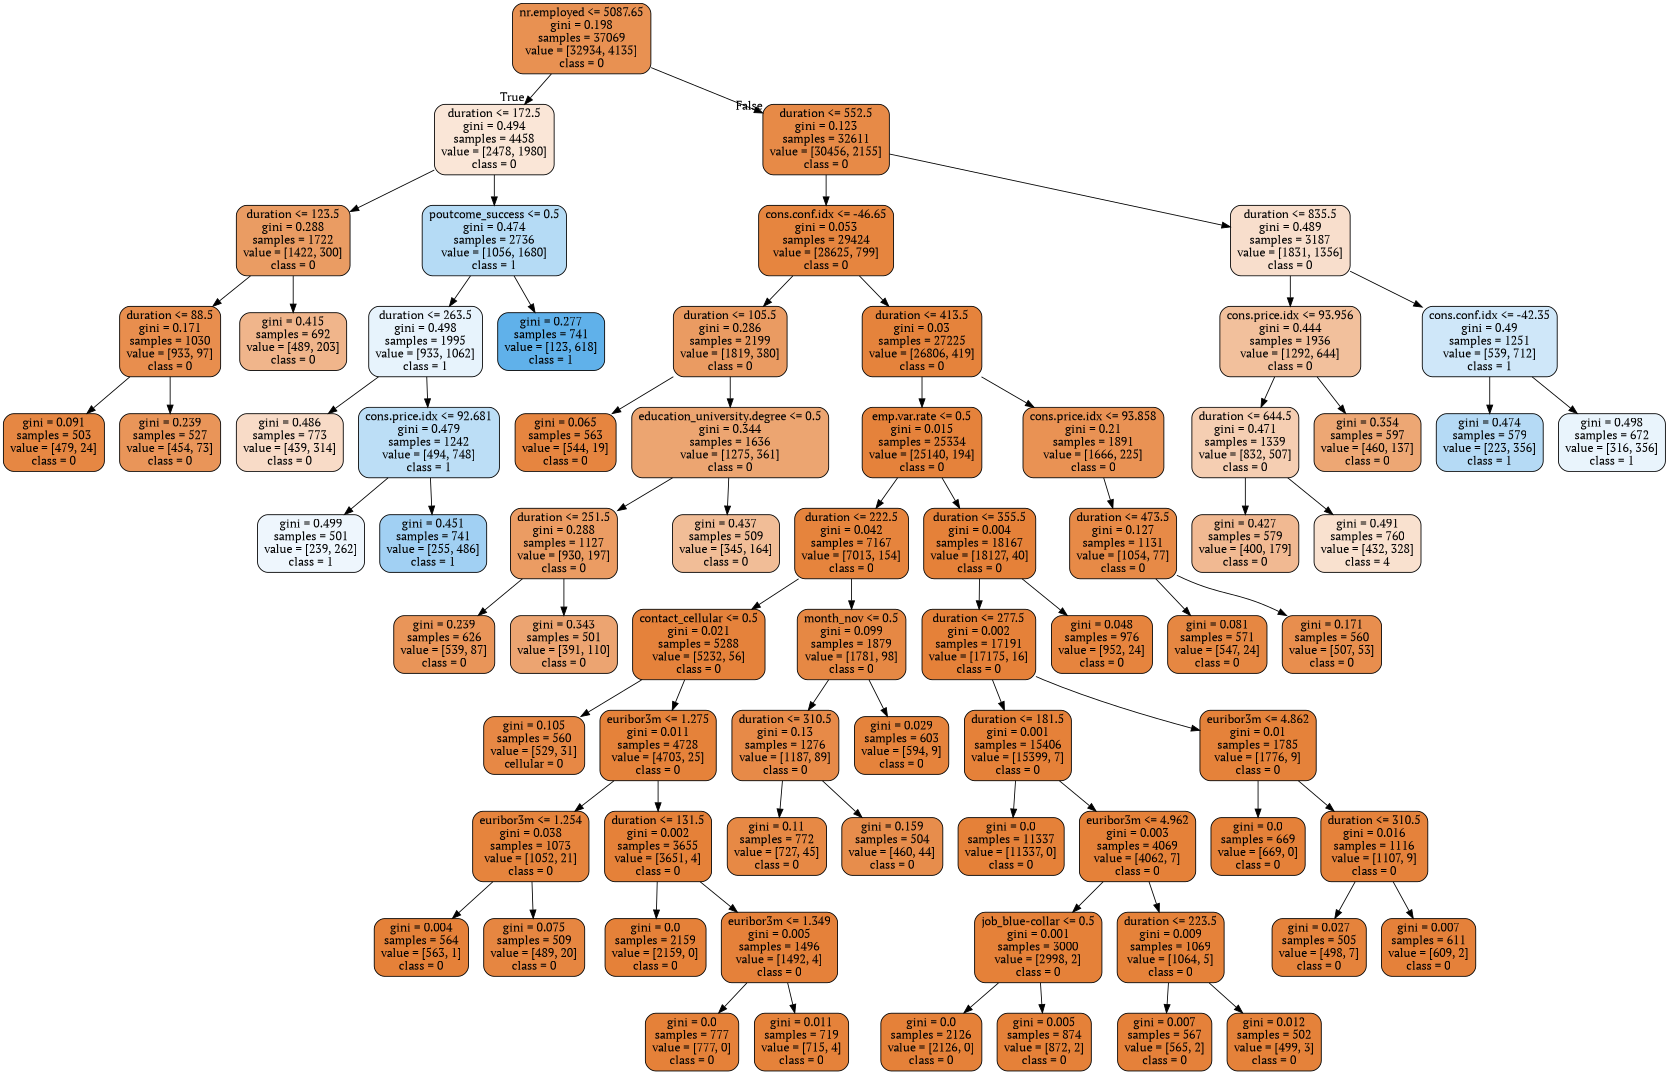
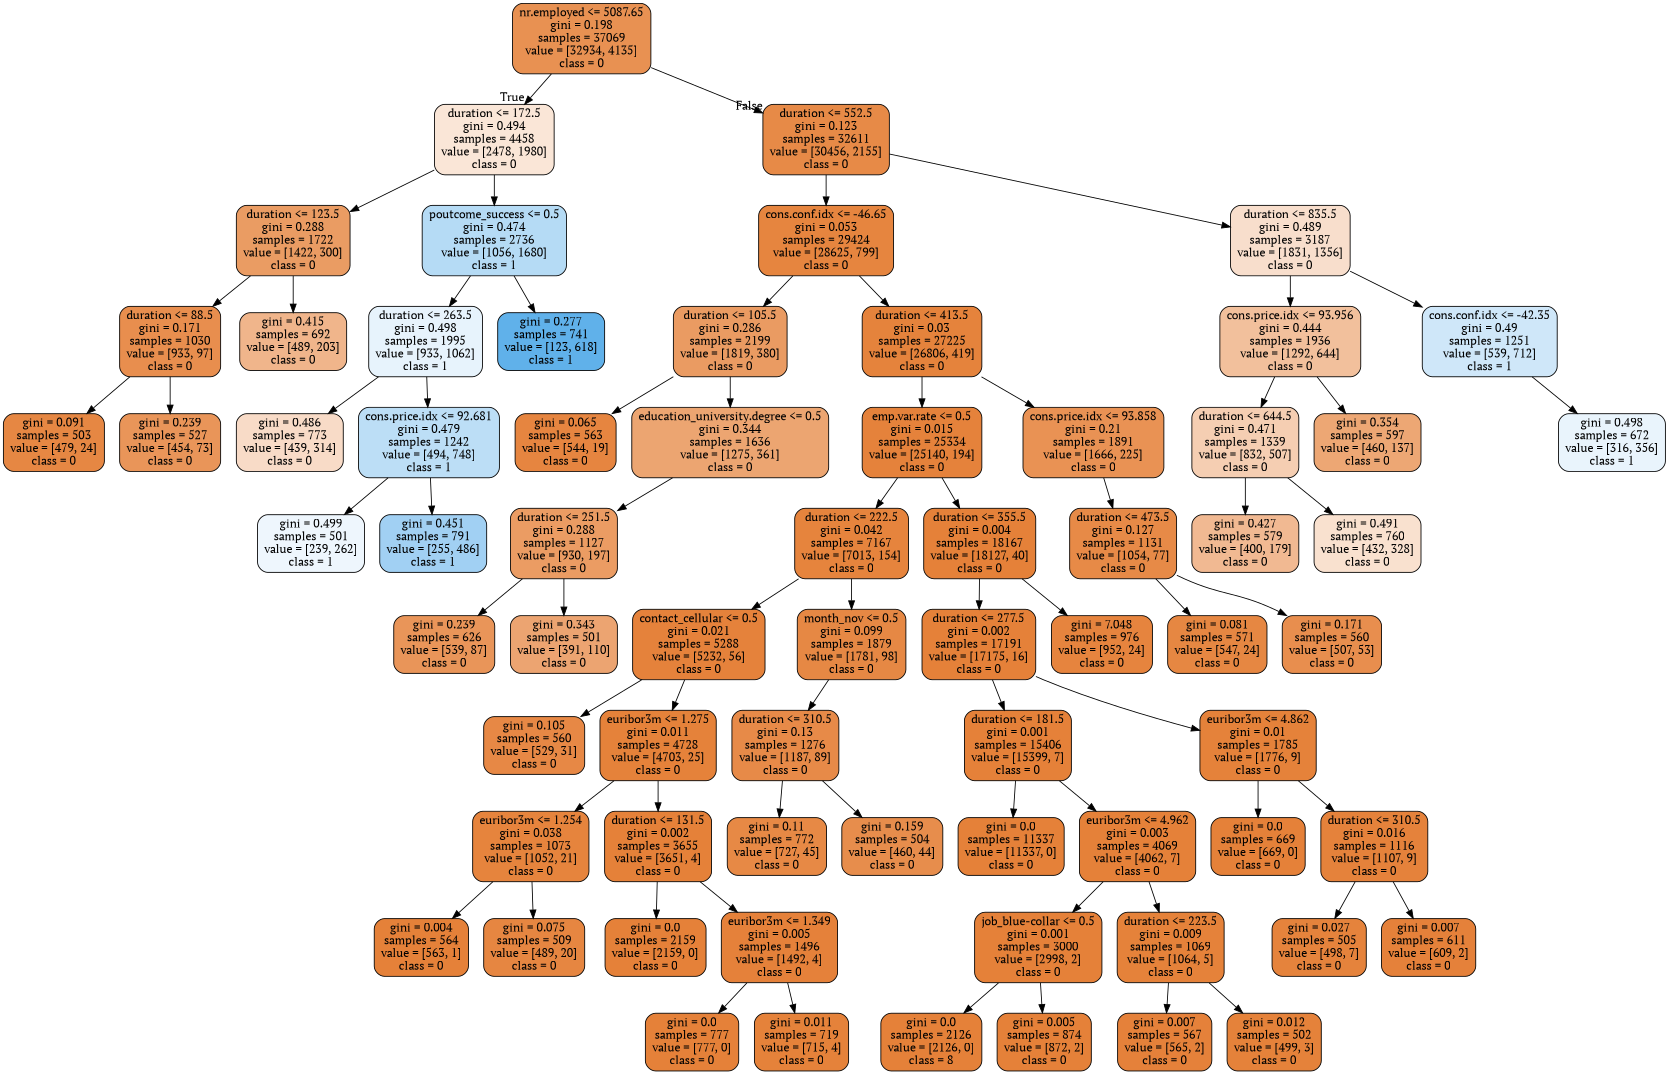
(1490, 443) -> none
(433, 544) -> (433, 544)
(726, 544) -> none
(1368, 544) -> (1368, 544)
(1102, 645) -> (1102, 645)
(534, 746) -> (534, 746)
(902, 746) -> none
(931, 1042) -> (931, 1042)
